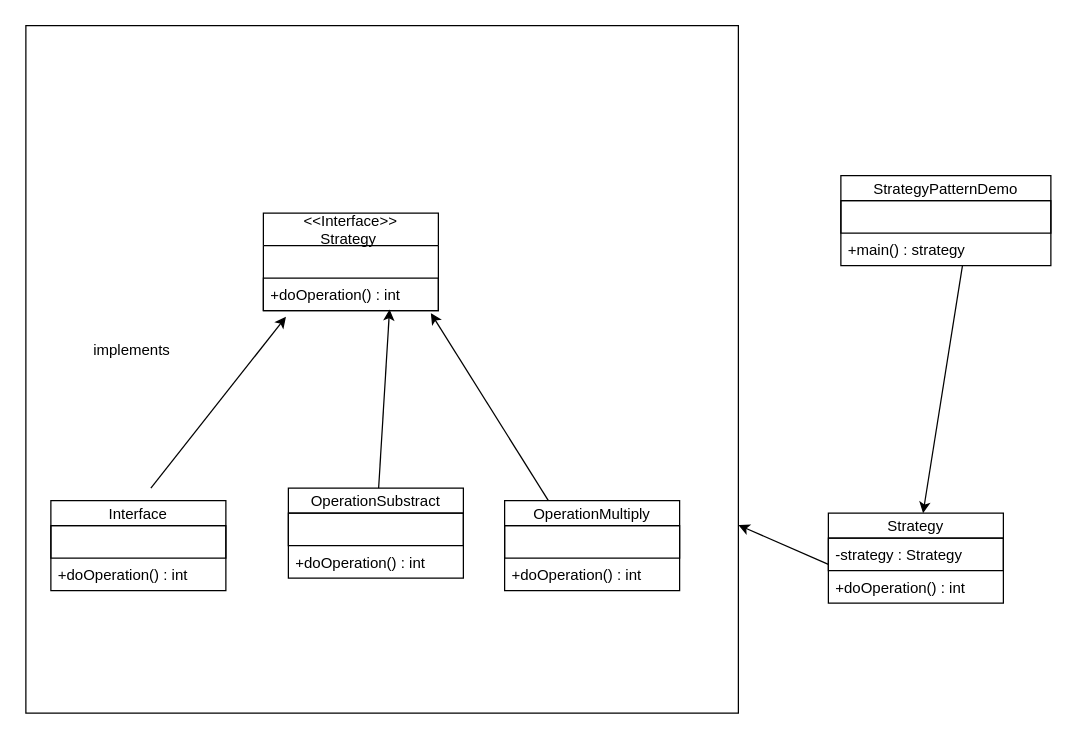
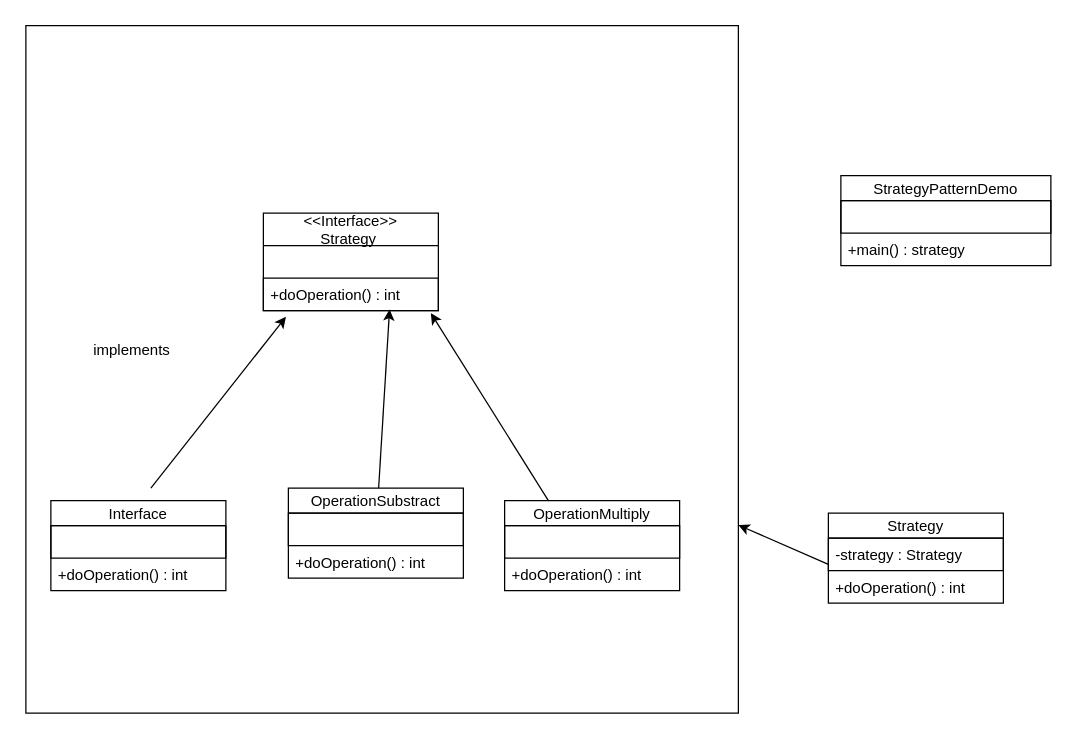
(943, 385) -> none
